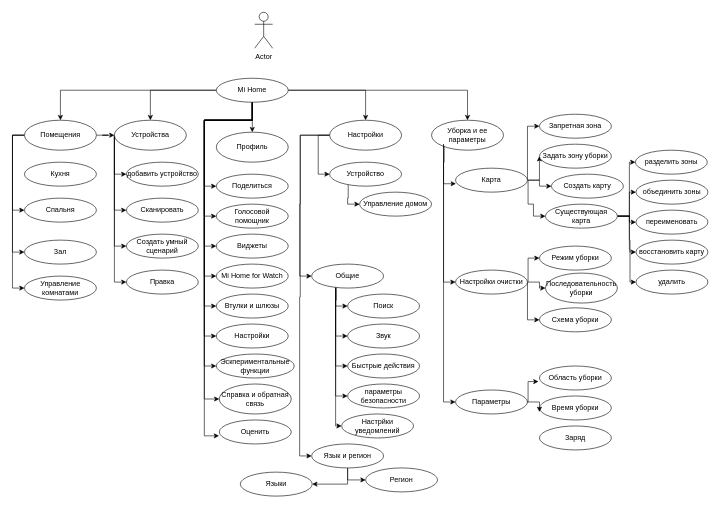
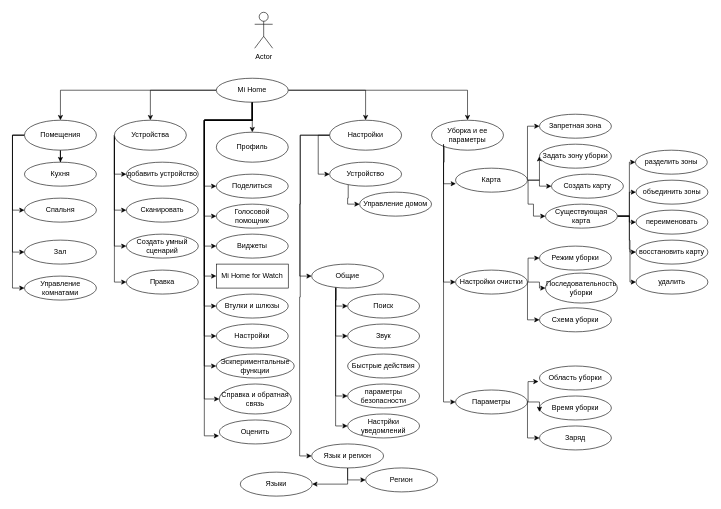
(105, 135) -> (60, 158)
(252, 276) -> (252, 276)
(342, 366) -> none
none -> (528, 425)
(378, 426) -> (384, 426)
